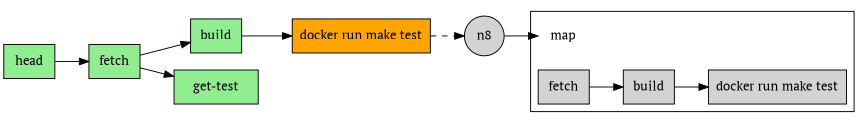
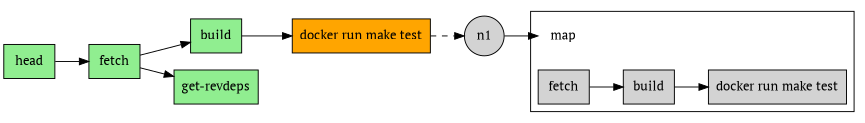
(484, 36) -> (484, 36)
(216, 87) -> (216, 87)
